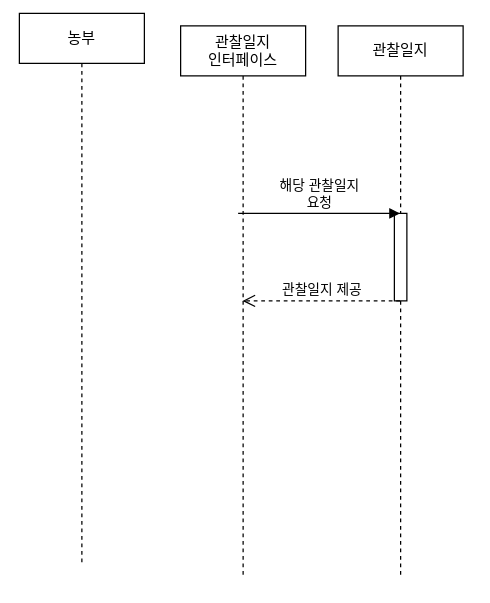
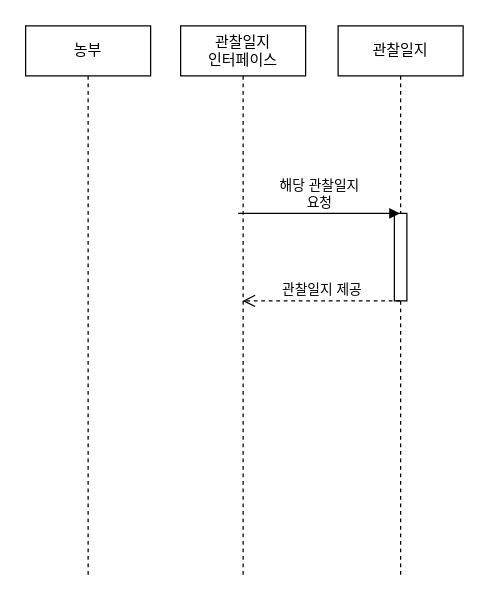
(82, 288) -> (88, 301)
